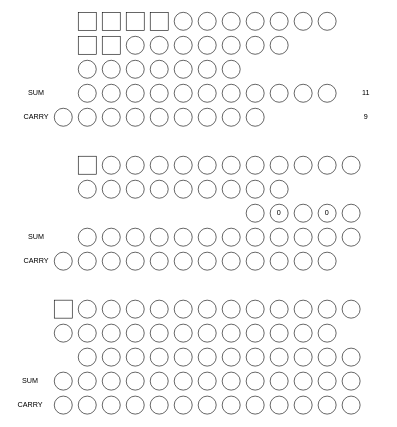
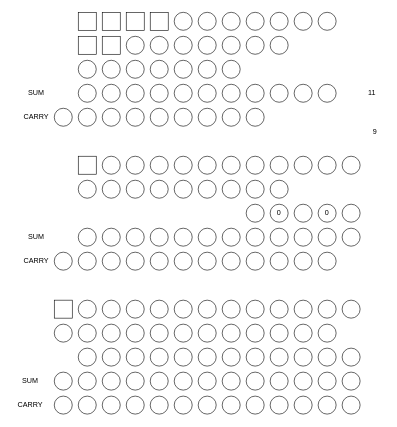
(366, 93) -> (372, 93)
(366, 117) -> (375, 132)
